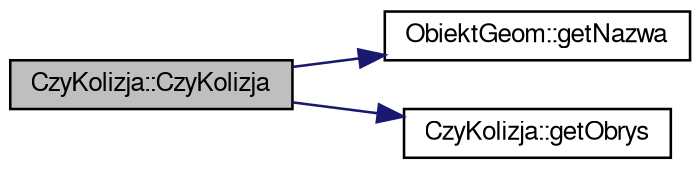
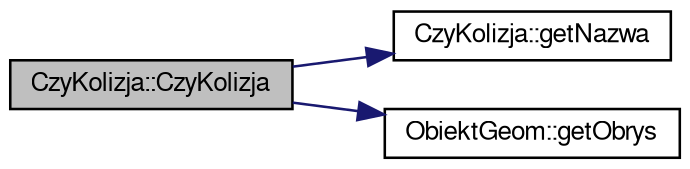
(537, 36) -> (532, 36)
(537, 133) -> (532, 133)
